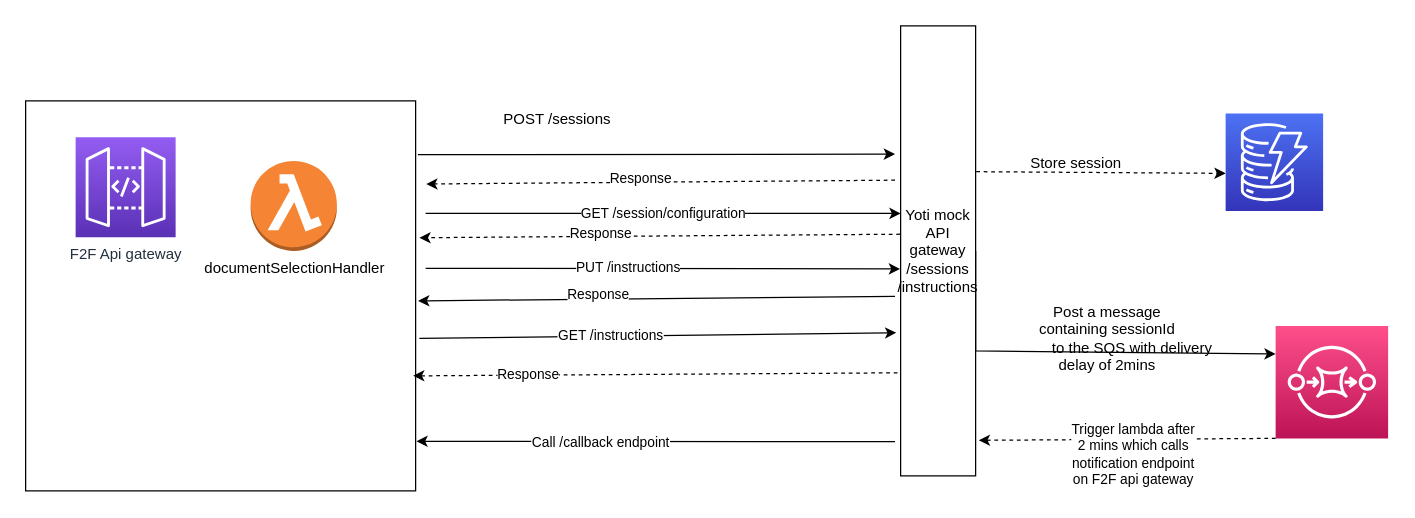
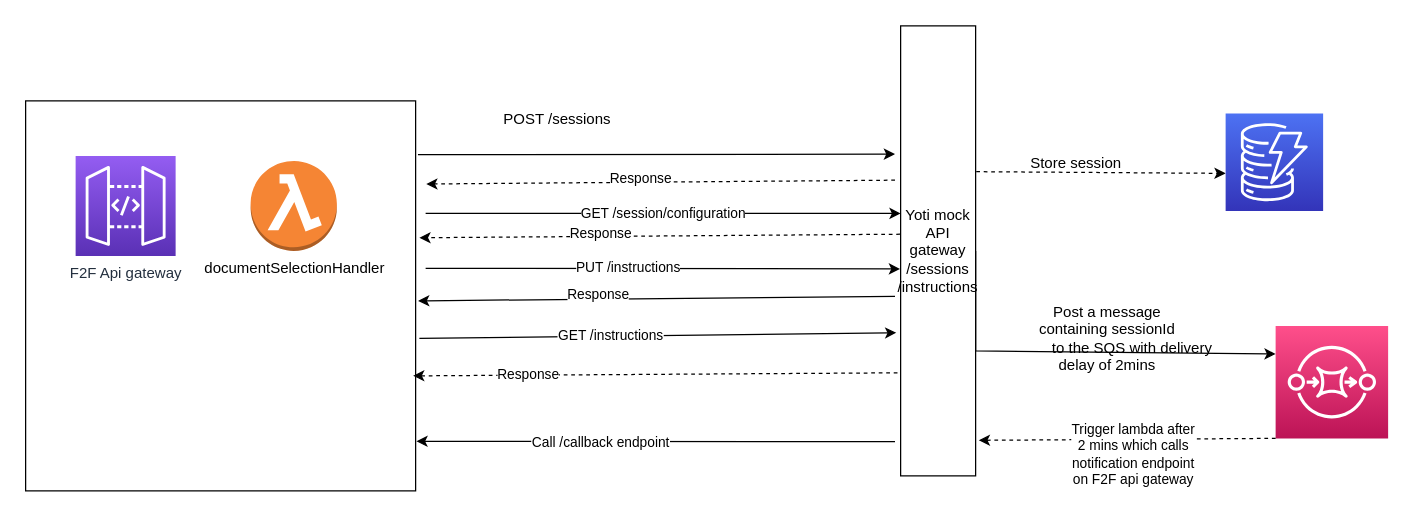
(126, 187) -> (126, 206)
